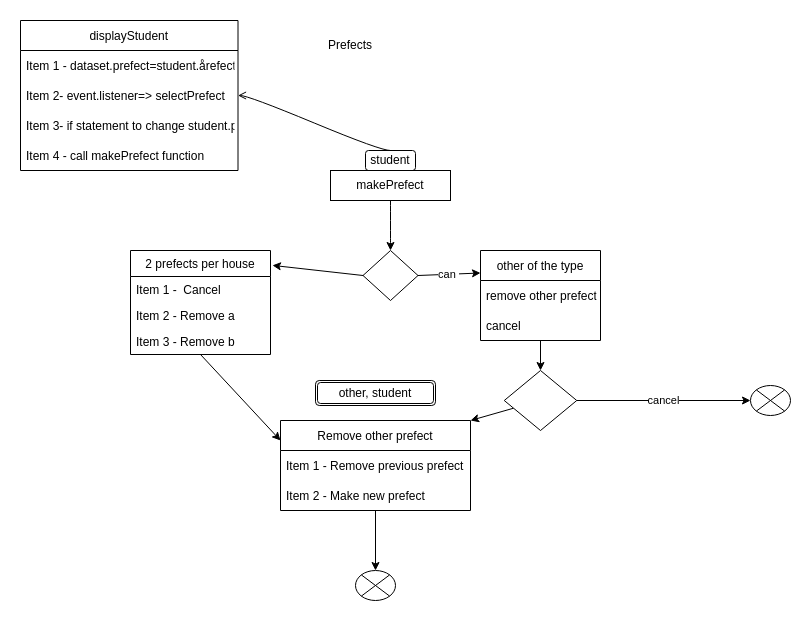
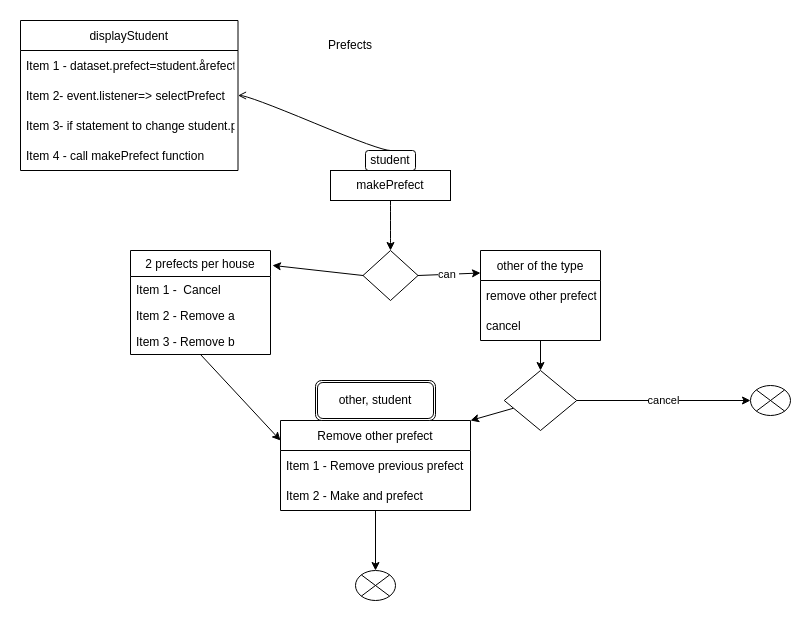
(376, 393) -> (376, 401)
(362, 496) -> (362, 496)
